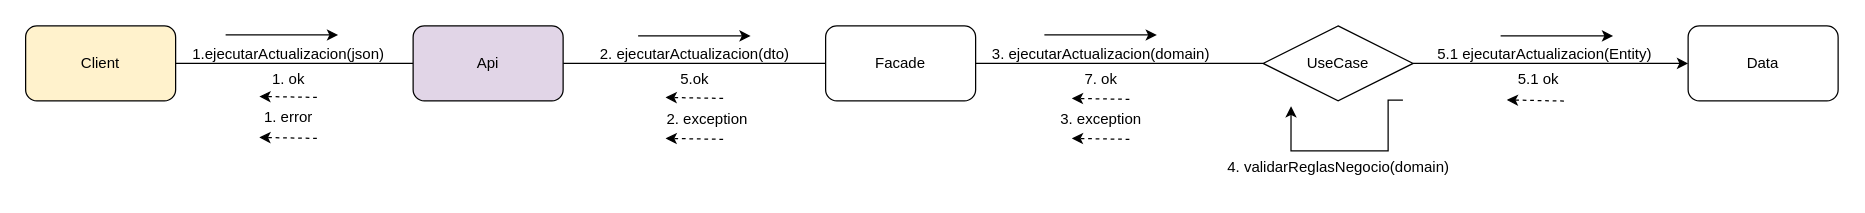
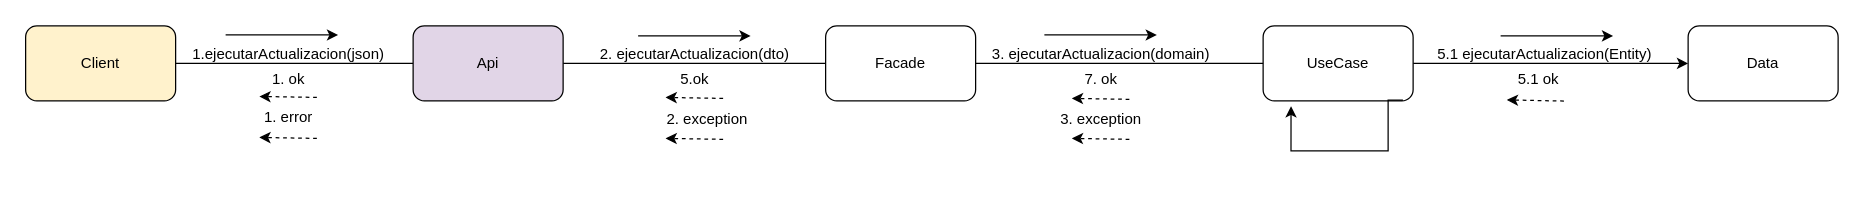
(1338, 63) -> (1338, 63)
(1338, 167) -> none
